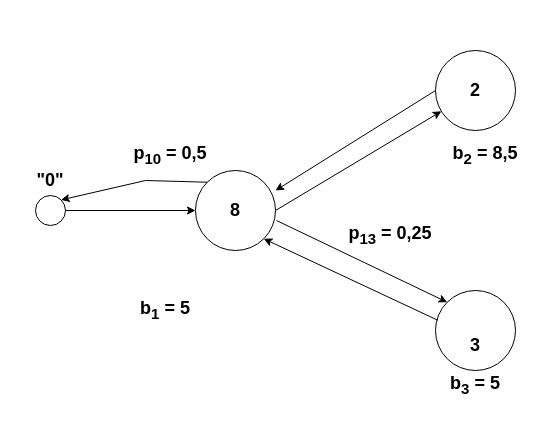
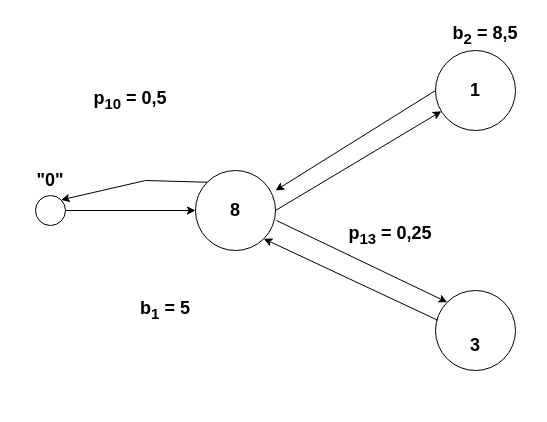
(476, 91) -> (476, 91)
(171, 156) -> (131, 101)
(486, 156) -> (486, 36)
(476, 386) -> none
